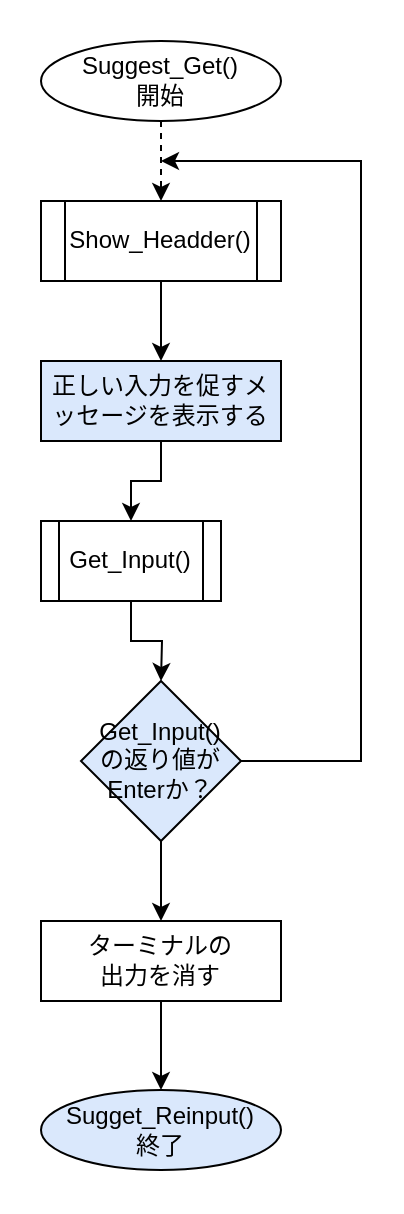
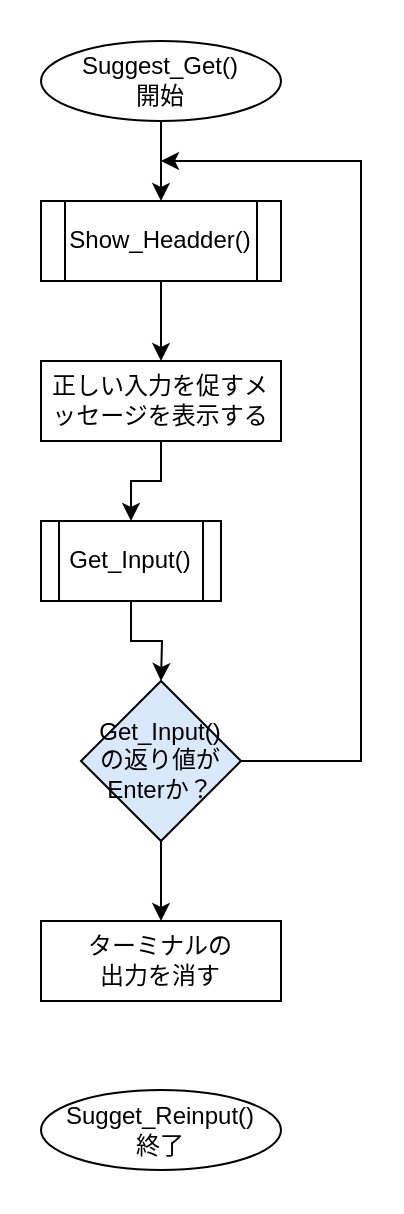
(161, 153) -> (161, 153)
(161, 401) -> (161, 401)
(161, 1039) -> none
(161, 1130) -> (161, 1130)
